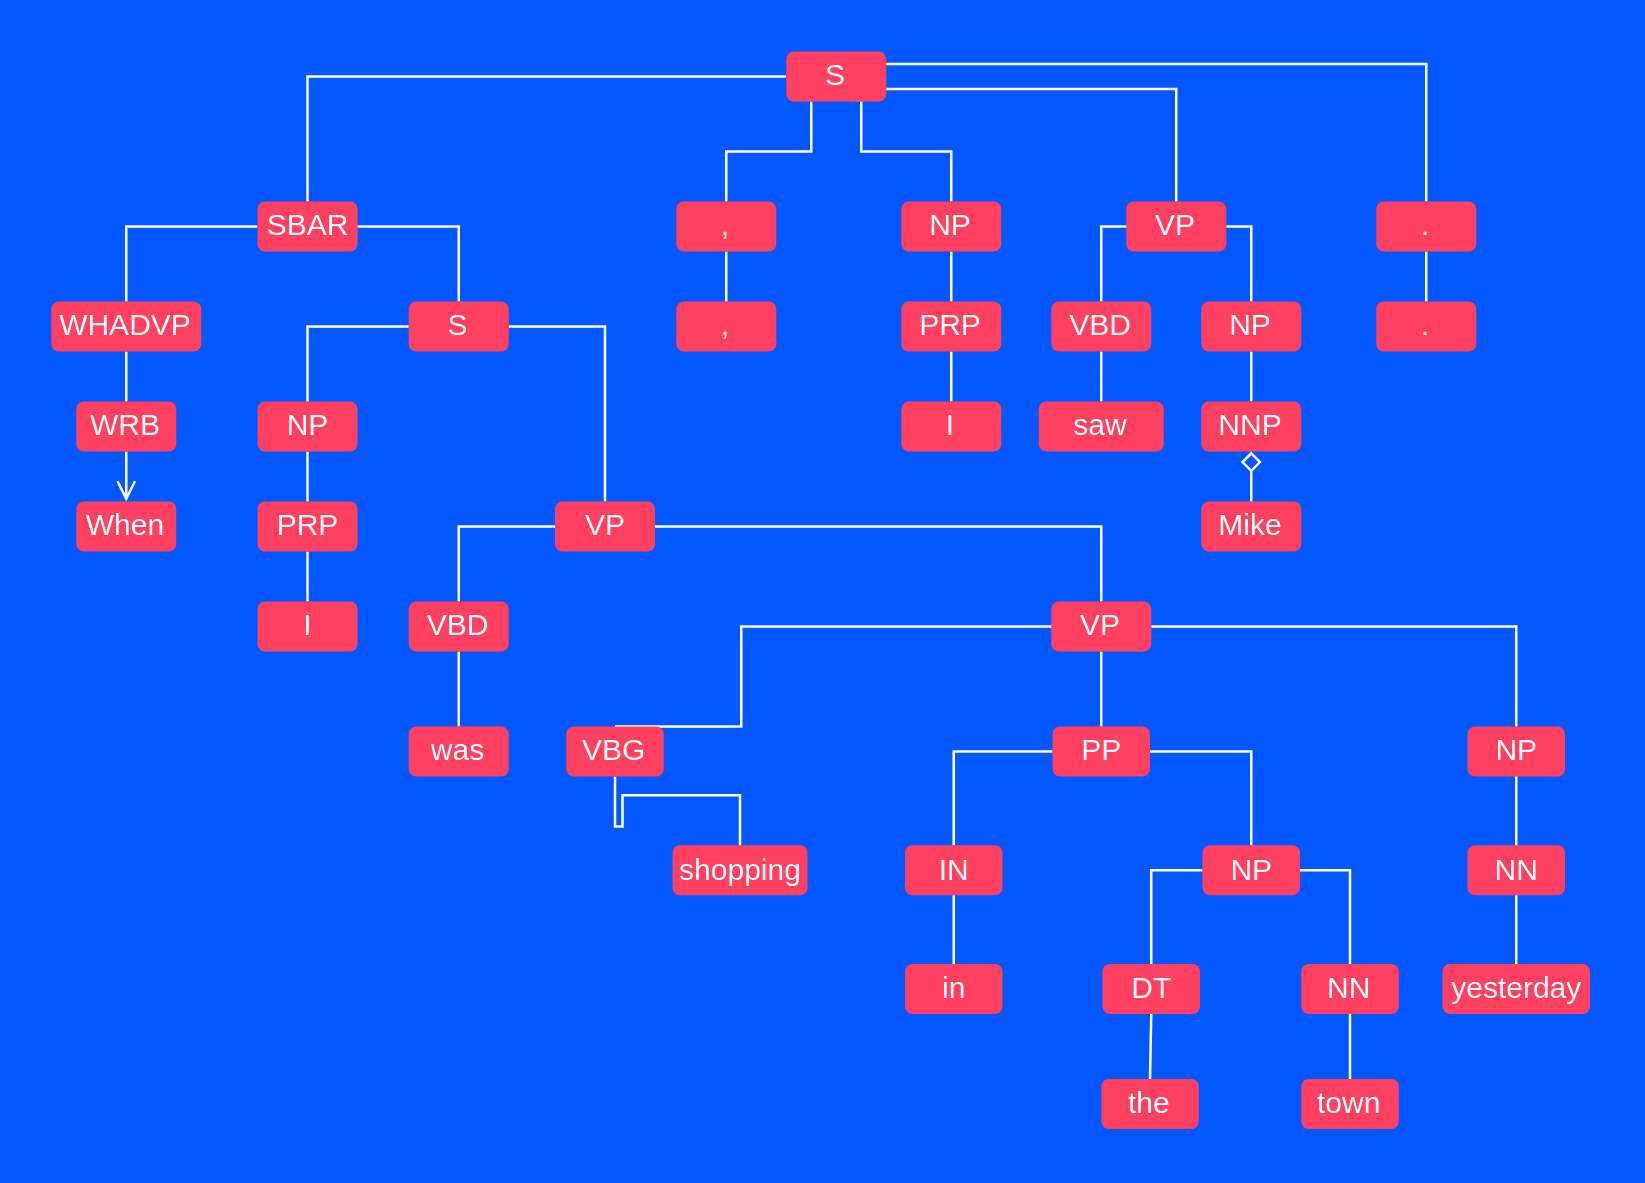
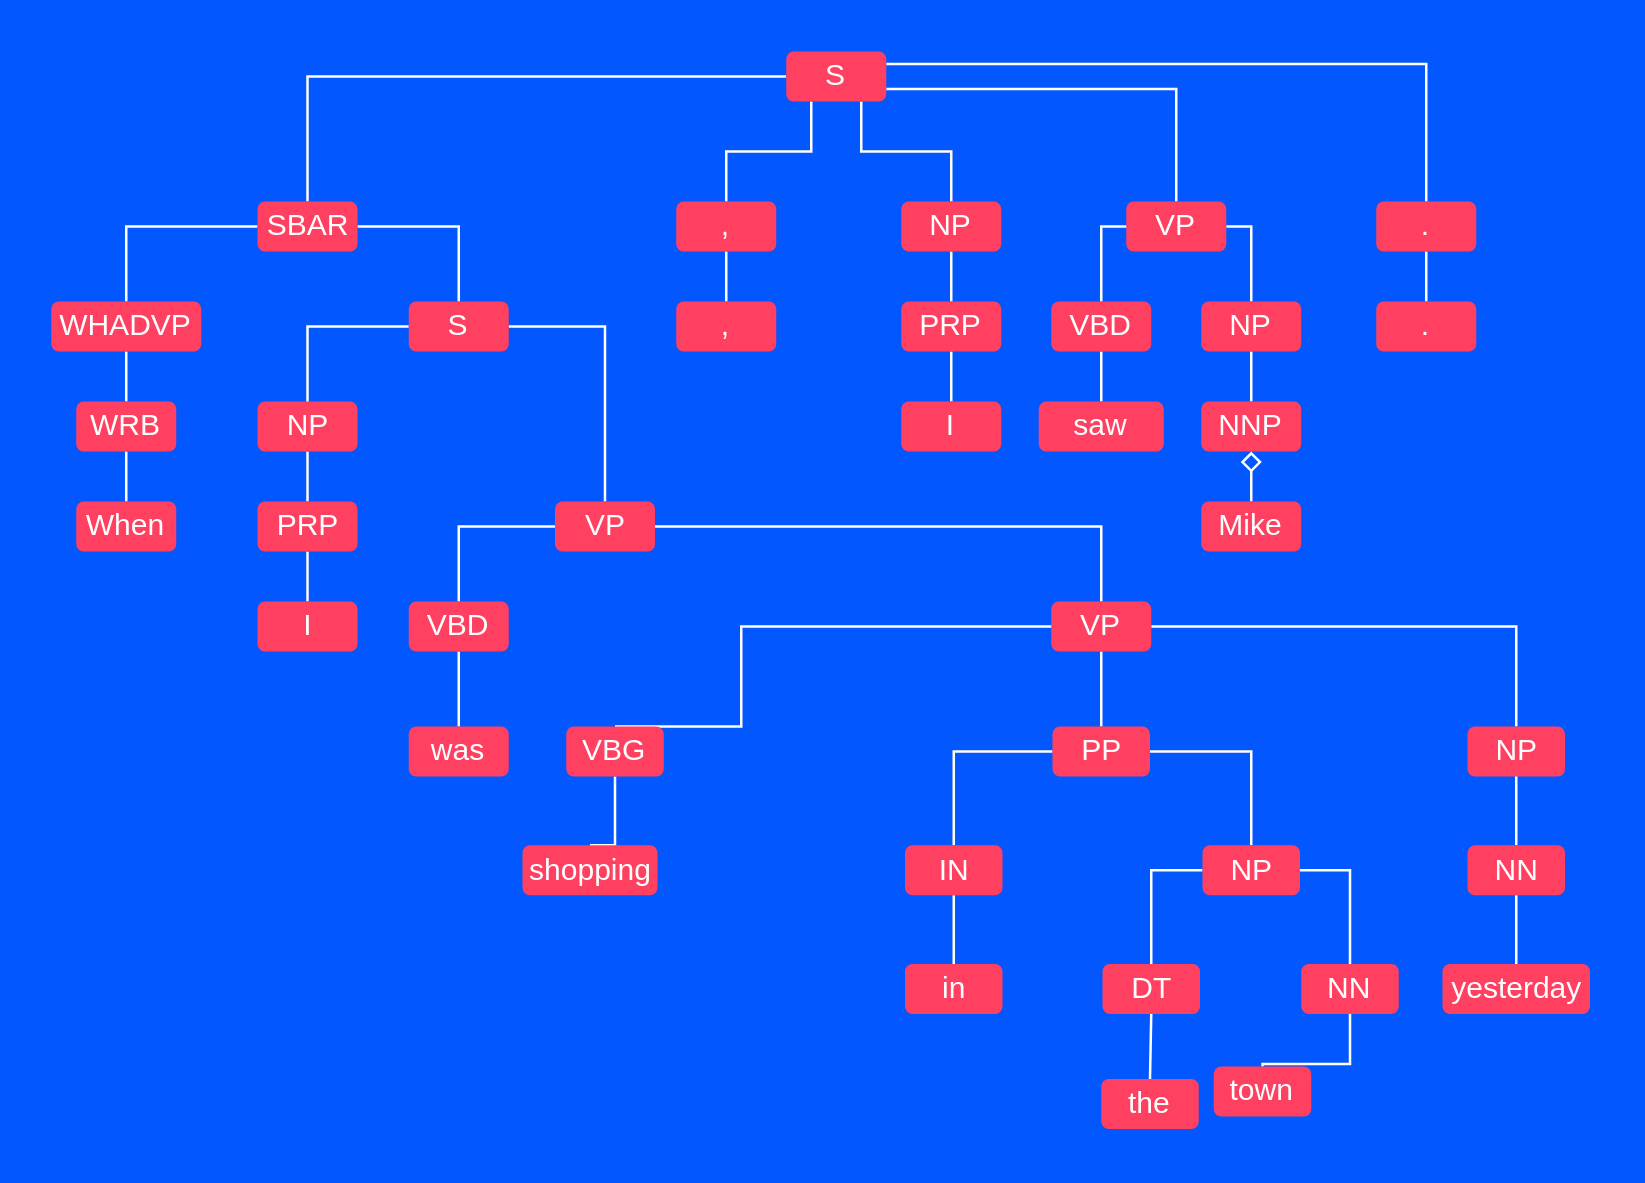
(126, 493) -> (126, 495)
(740, 870) -> (590, 870)
(1350, 1104) -> (1263, 1091)
